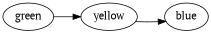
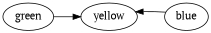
(147, 22) -> (155, 12)
